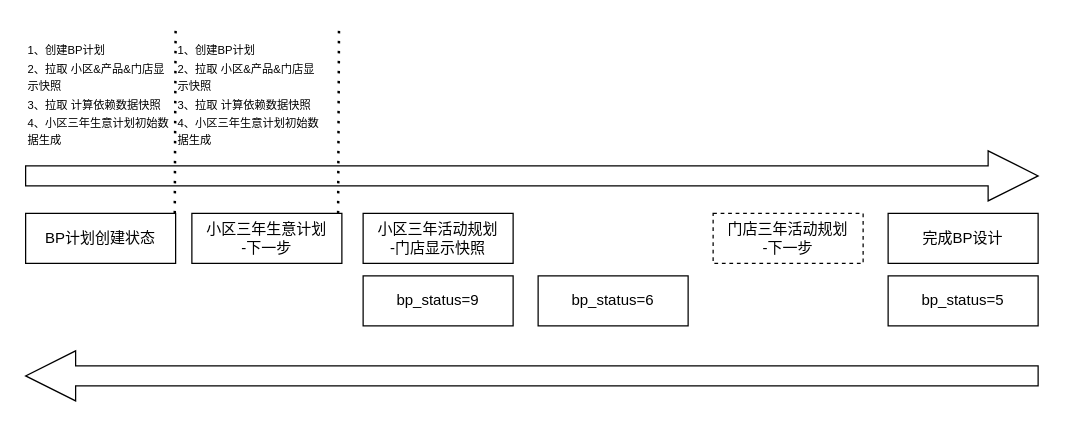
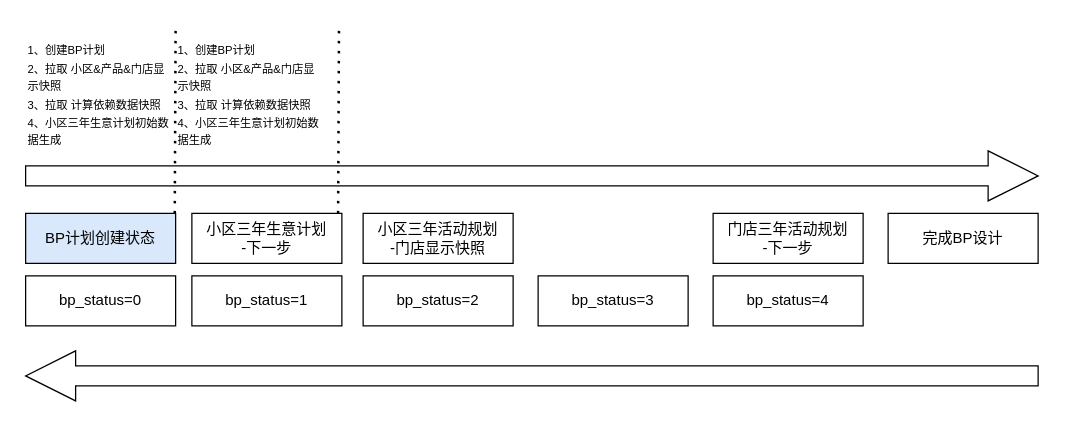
(101, 238) -> (101, 238)
(788, 238) -> (788, 238)
none -> (101, 301)
none -> (267, 301)
(438, 301) -> (438, 301)
(613, 301) -> (613, 301)
none -> (788, 301)
(963, 301) -> none
